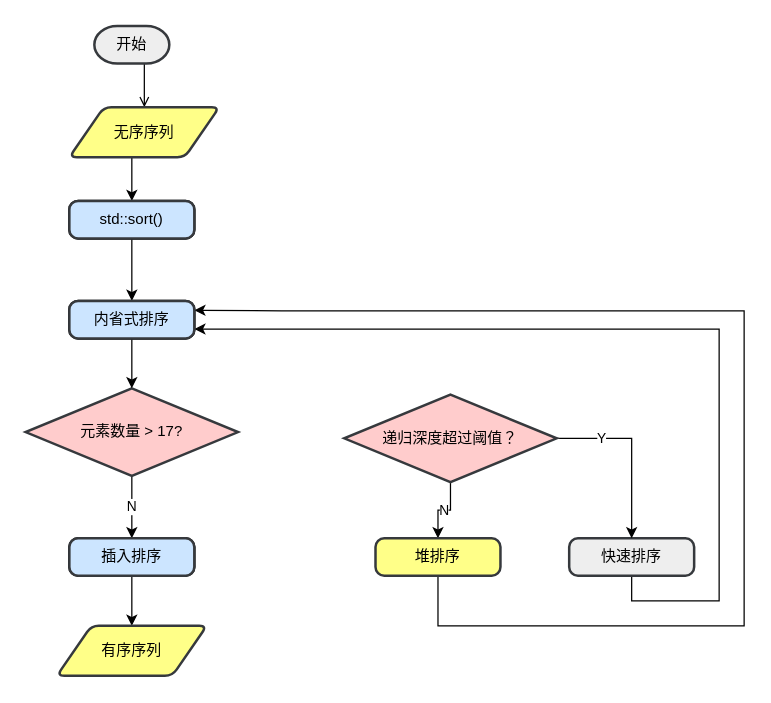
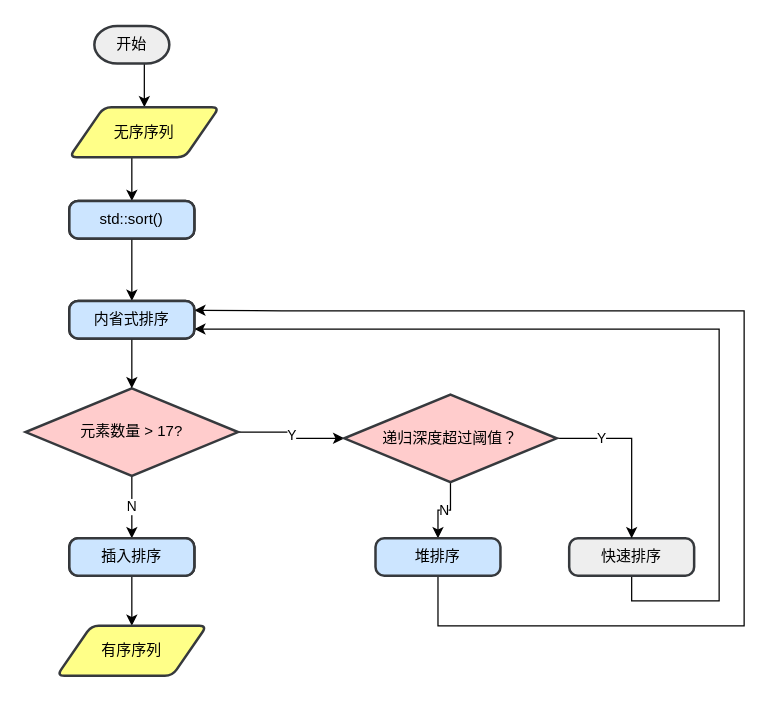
(144, 99) -> (144, 97)
none -> (290, 432)
(438, 557) -> (438, 557)
